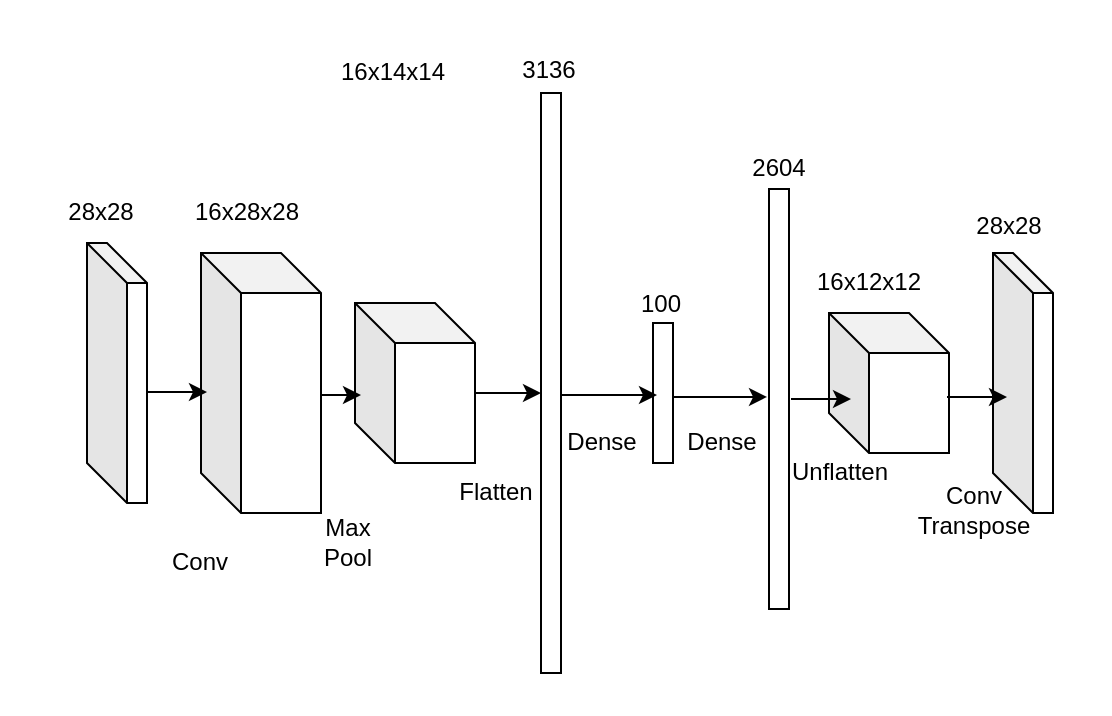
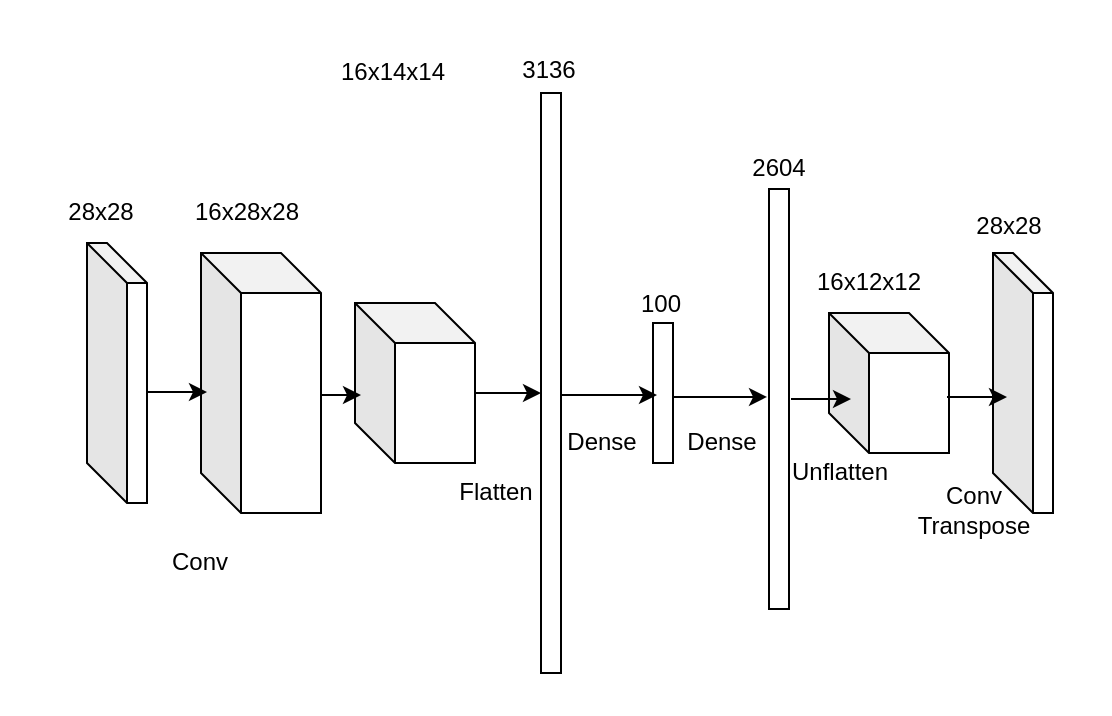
(349, 543) -> none
